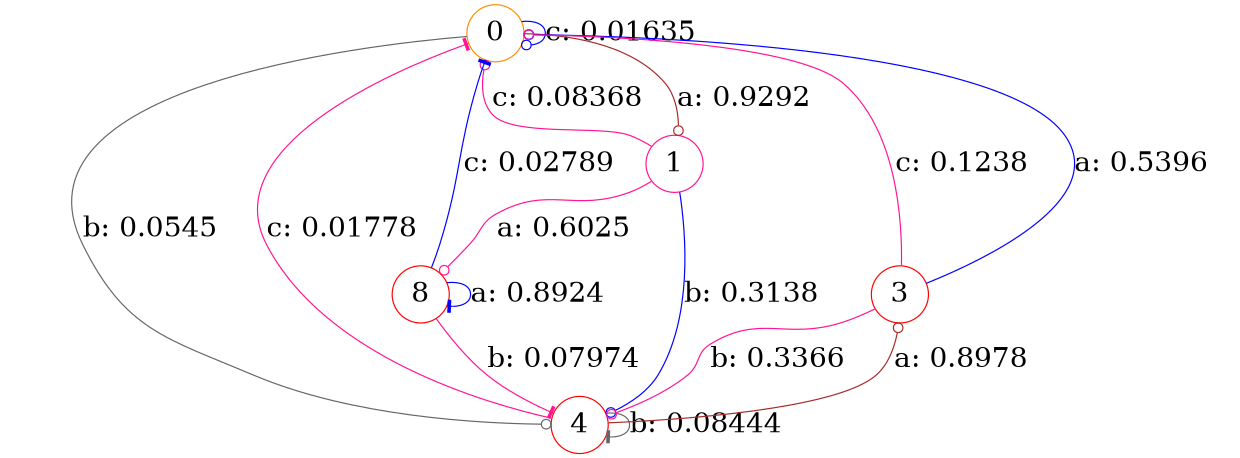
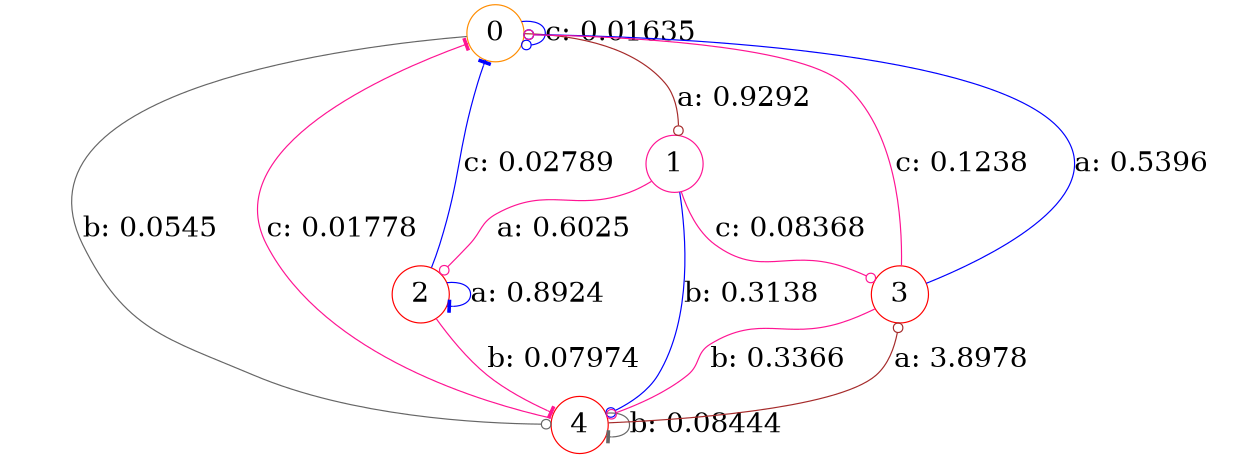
(549, 129) -> (758, 261)
(421, 294) -> (421, 294)
(975, 360) -> (975, 360)
